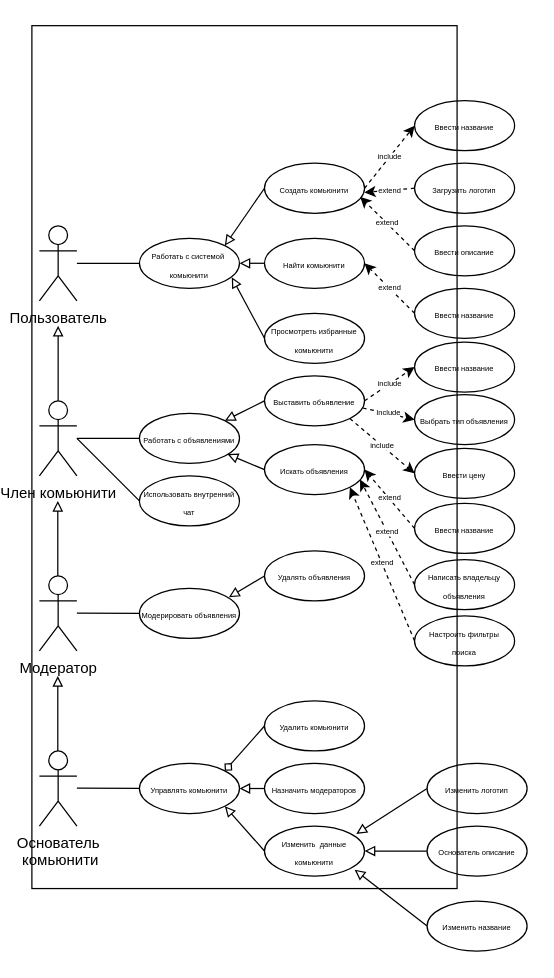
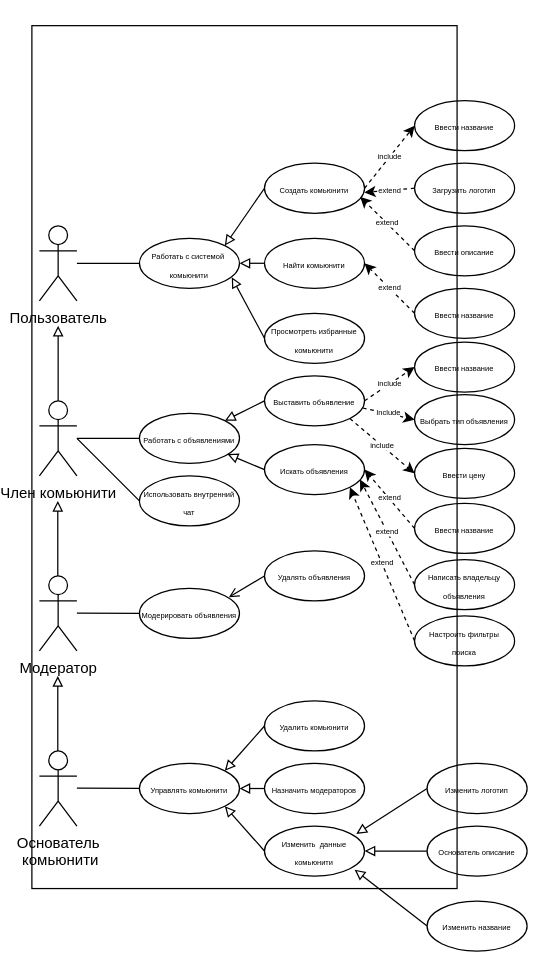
(239, 591) -> (236, 593)
(232, 762) -> (233, 761)
